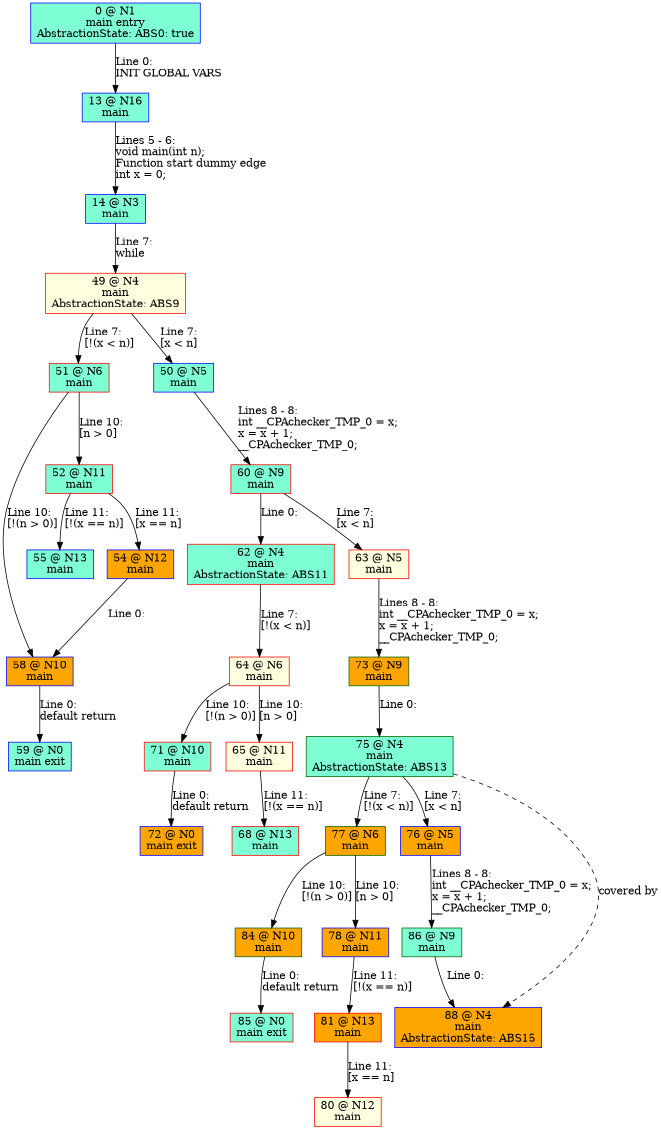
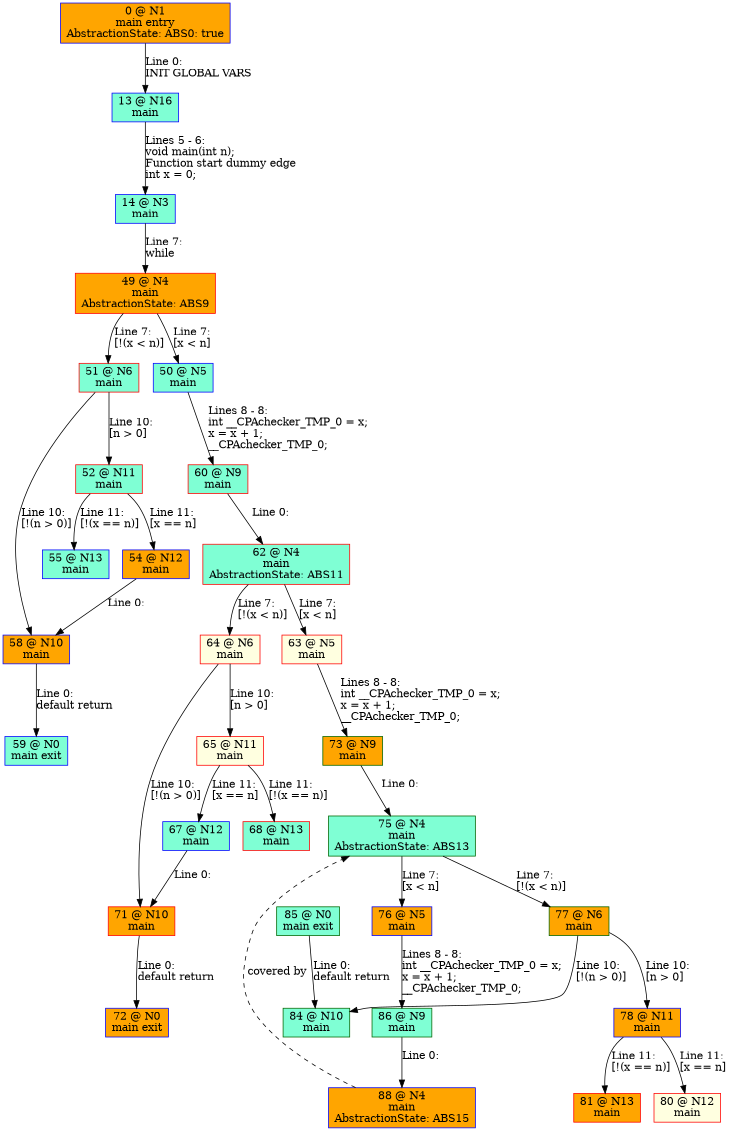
(115, 23) -> (145, 23)
(115, 293) -> (145, 293)
(321, 518) -> (294, 606)
(178, 757) -> (142, 921)
none -> (196, 836)
(592, 869) -> (244, 978)
(268, 942) -> (316, 1023)
(261, 981) -> (312, 968)
(262, 1028) -> (308, 921)
(348, 1066) -> (675, 1060)
